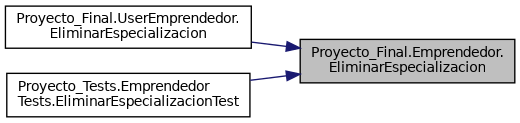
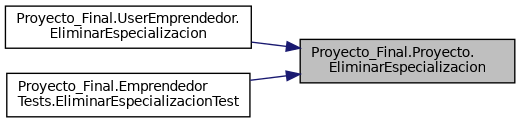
(408, 61) -> (408, 61)
(128, 95) -> (128, 95)
